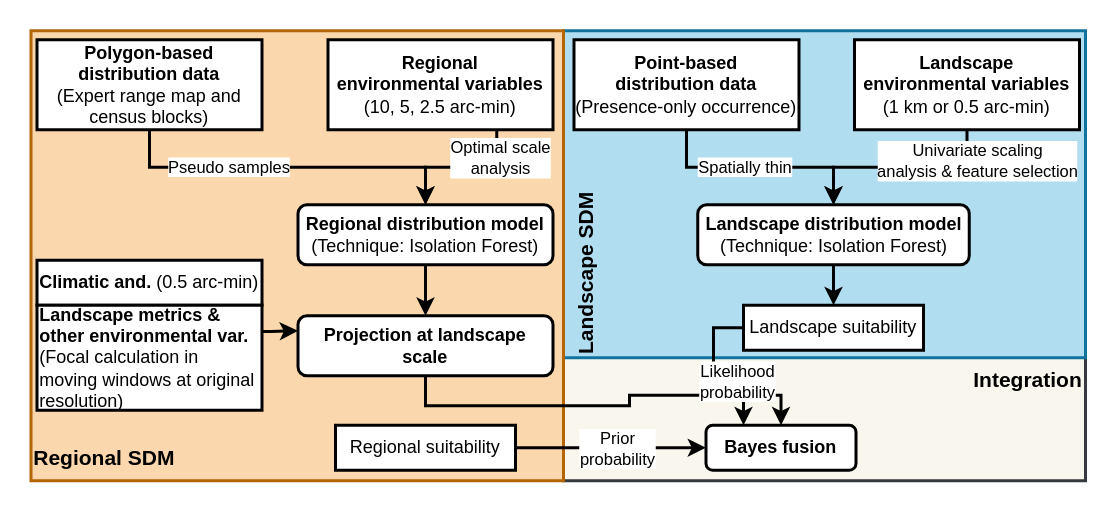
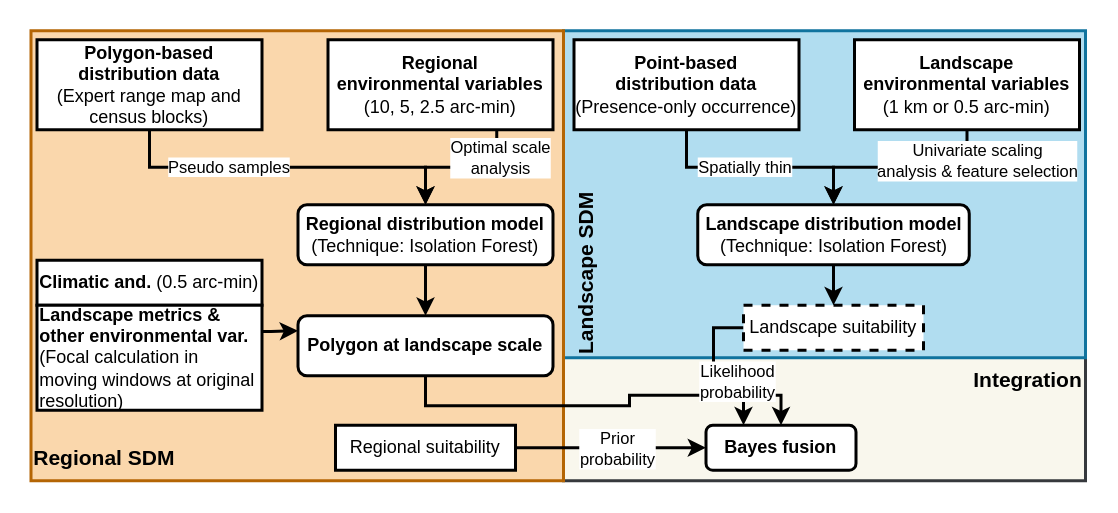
(833, 328) -> (833, 328)
(425, 346) -> (425, 346)
